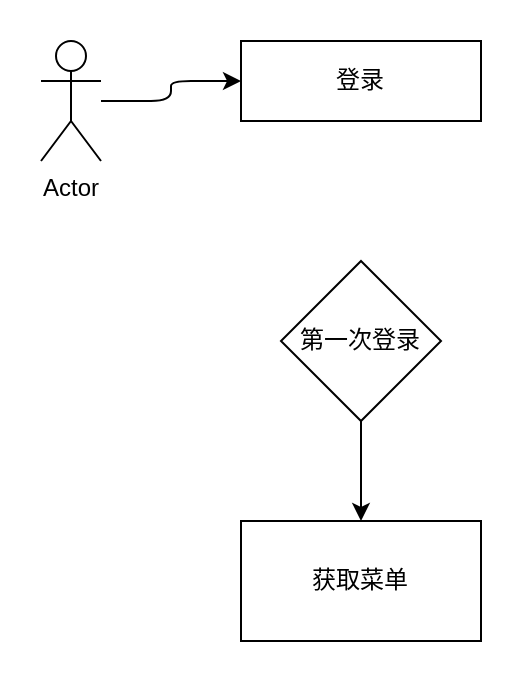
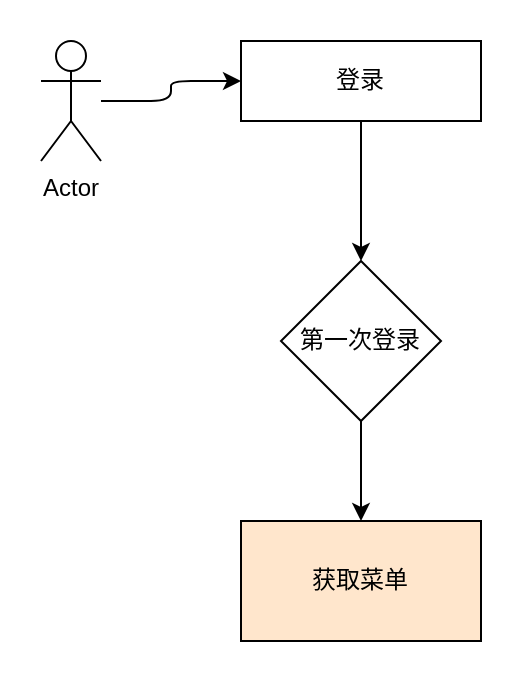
none -> (361, 184)
(361, 581) -> (361, 581)
